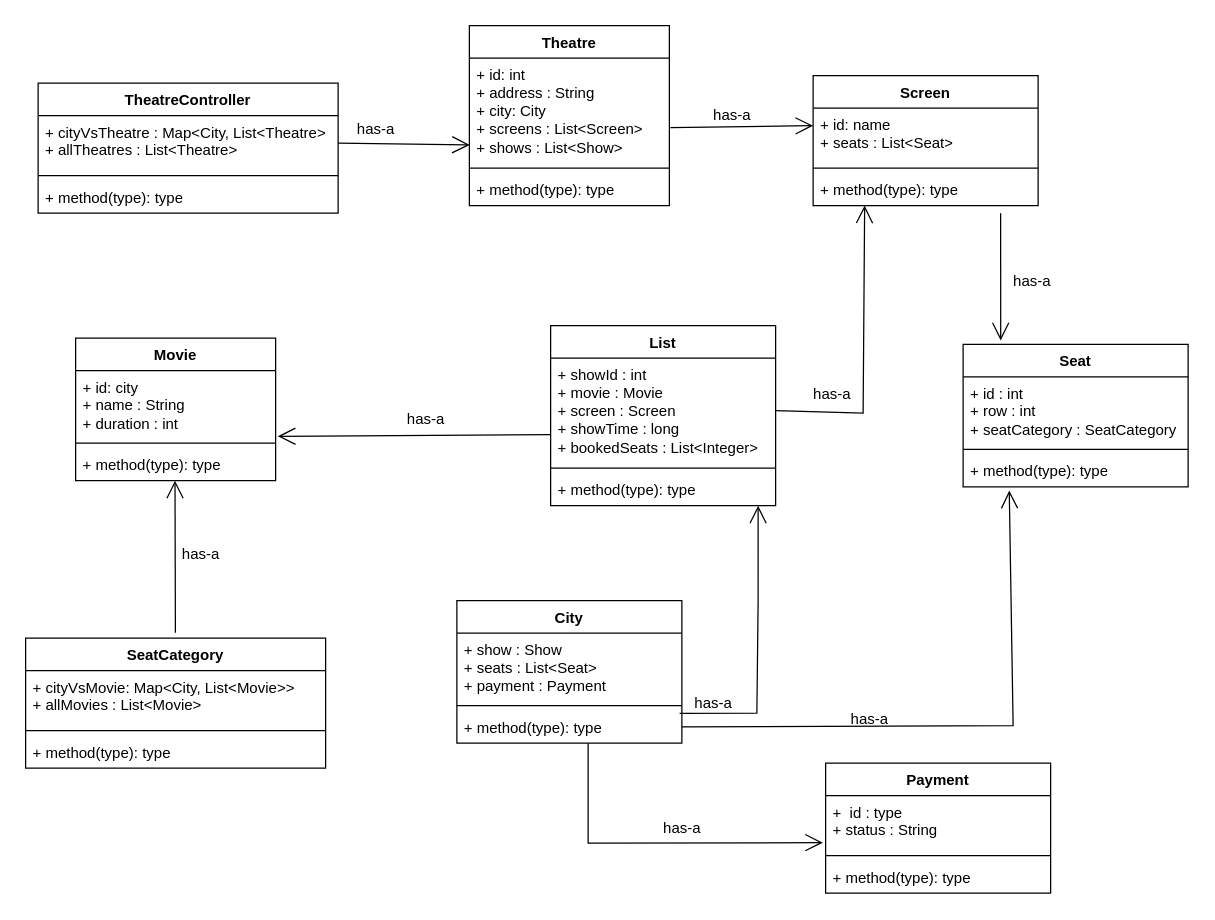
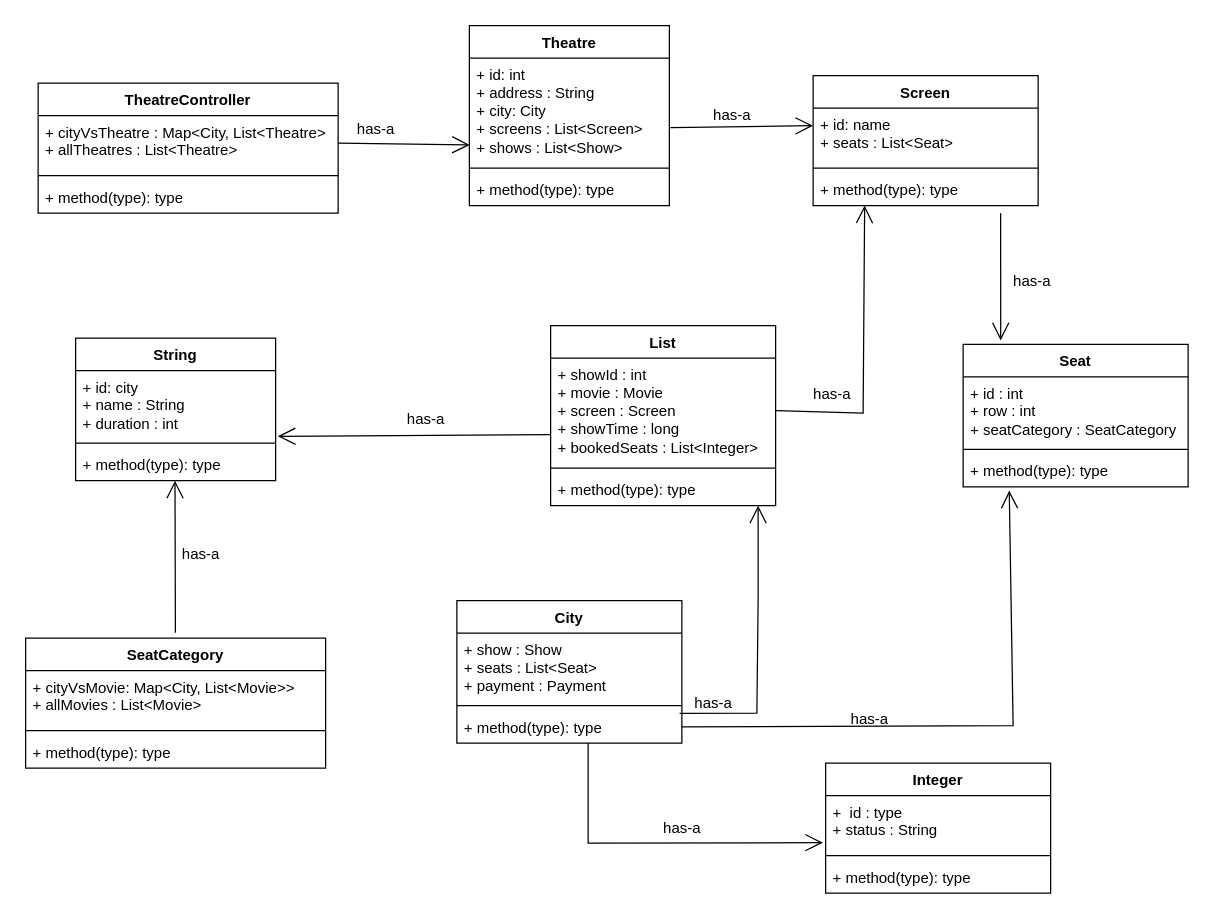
(176, 356) -> (176, 356)
(938, 781) -> (938, 781)
